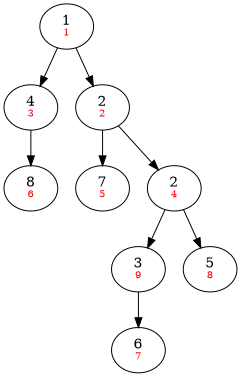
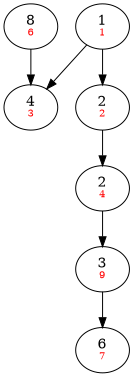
(31, 143) -> (31, 62)
(103, 188) -> none
(210, 269) -> none
